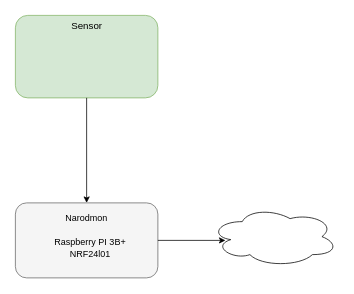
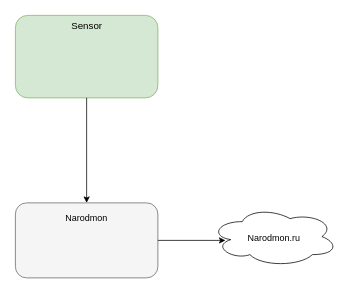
none -> (274, 238)
(90, 248) -> none
